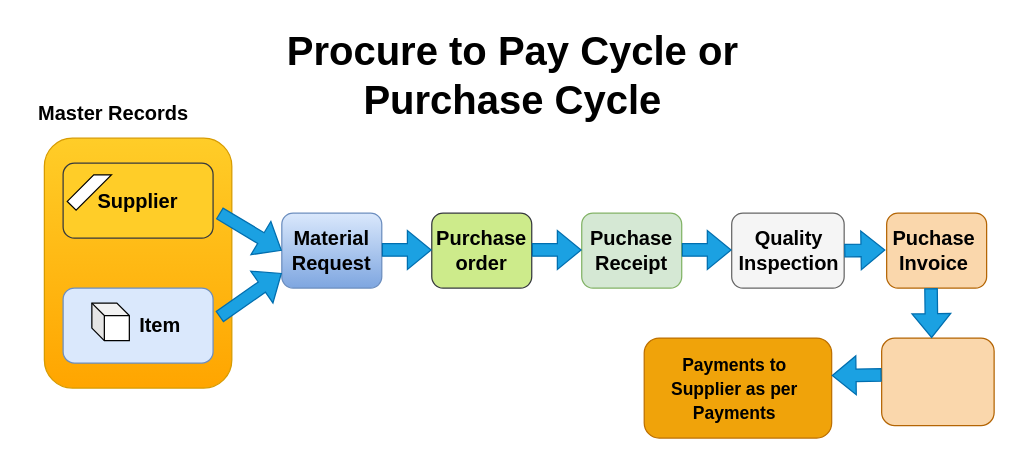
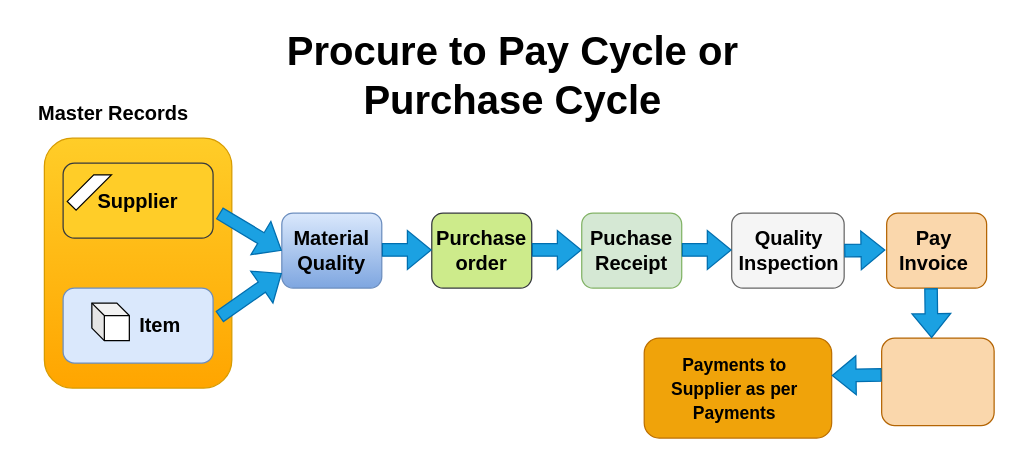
(332, 251) -> (332, 251)
(934, 251) -> (934, 251)
